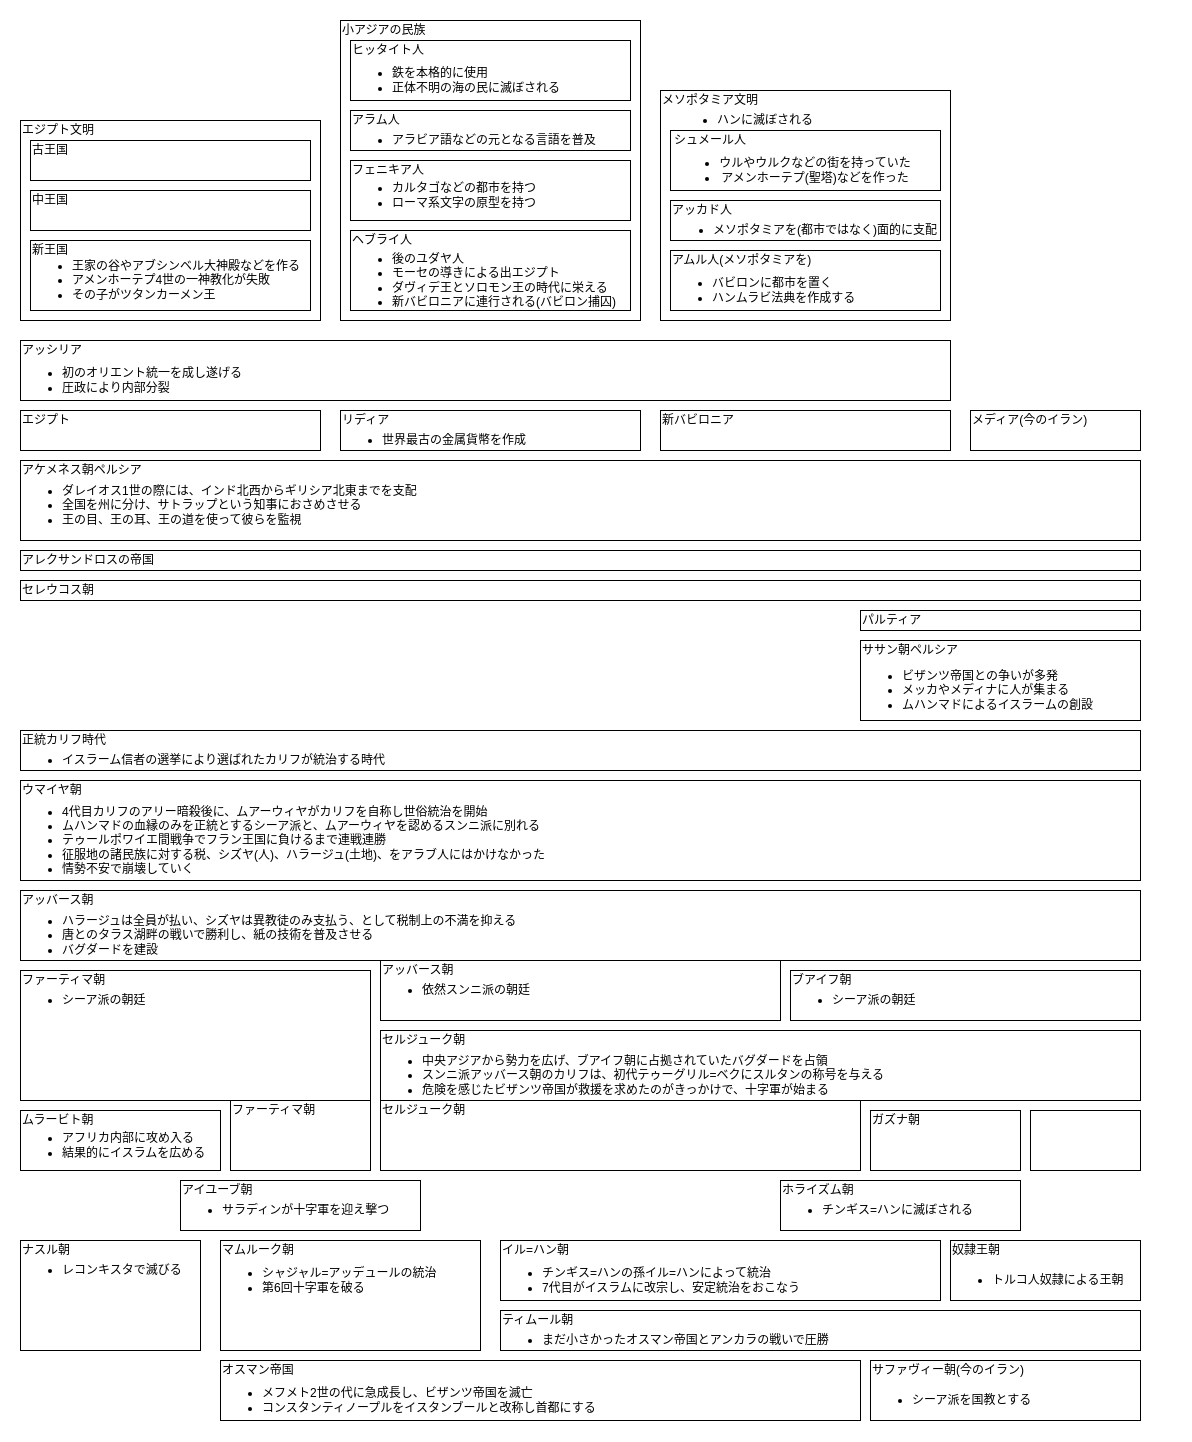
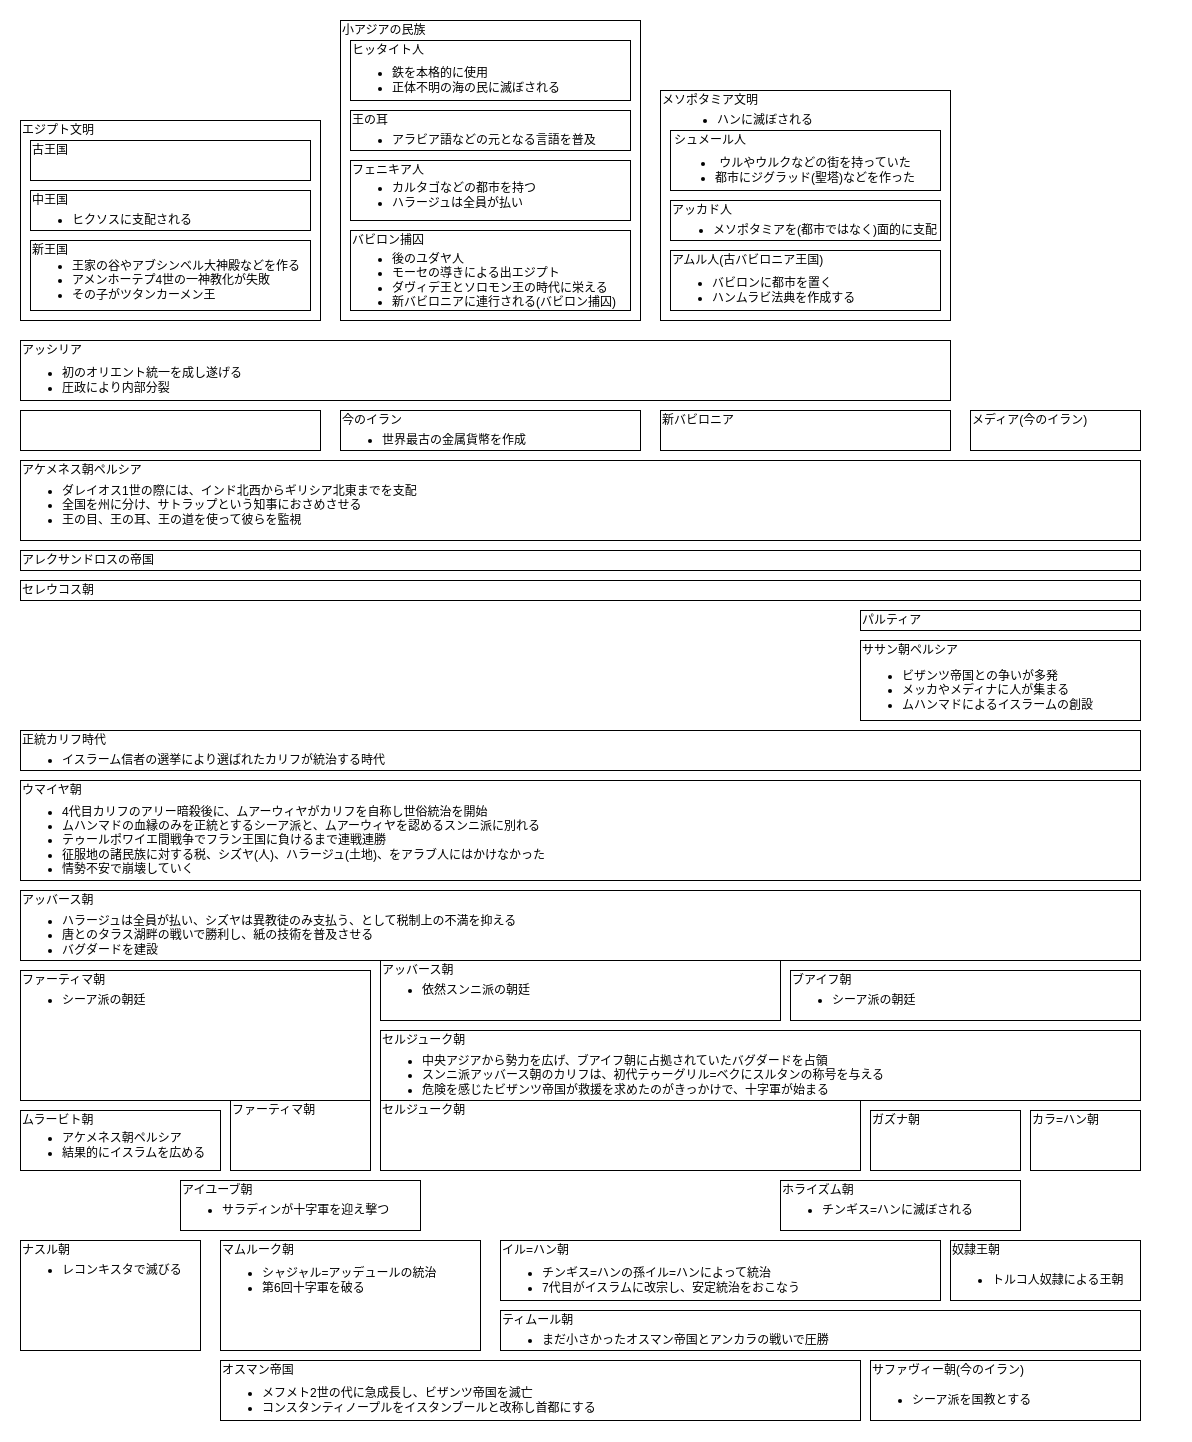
(377, 121) -> (371, 121)
(796, 171) -> (796, 171)
(425, 196) -> (425, 196)
none -> (136, 221)
(383, 241) -> (389, 241)
(745, 261) -> (751, 261)
(61, 421) -> none
(367, 421) -> (373, 421)
none -> (1071, 1121)
(95, 1146) -> (95, 1146)
